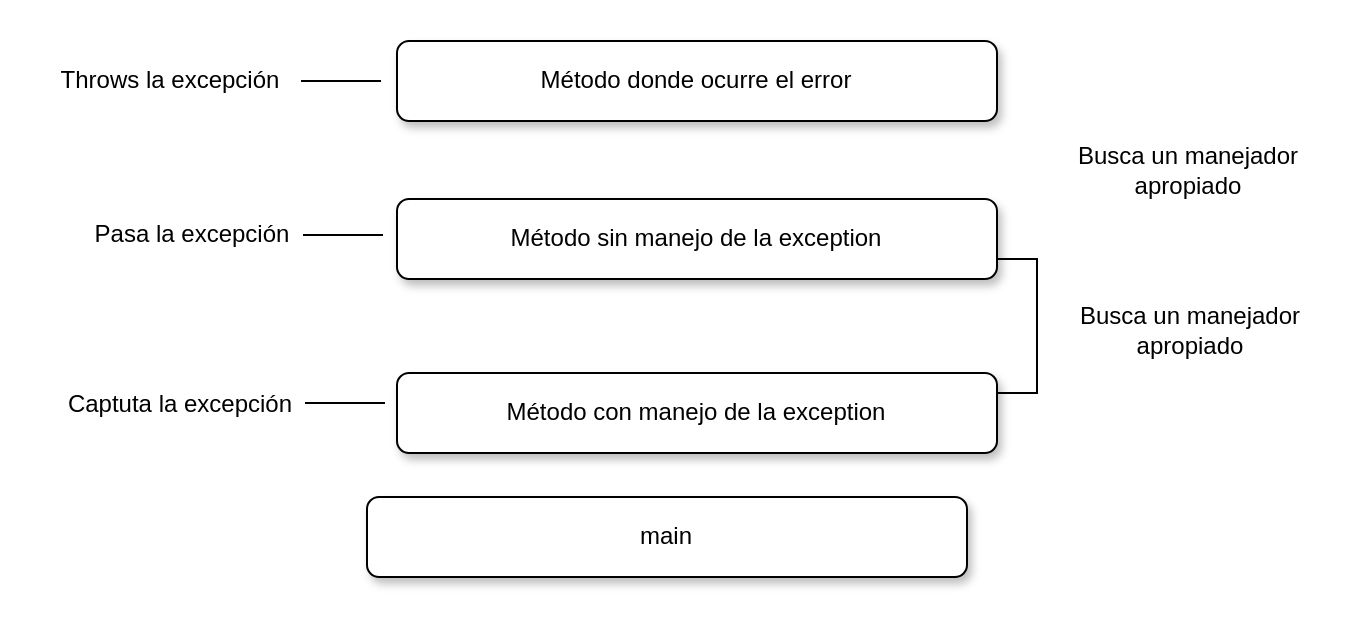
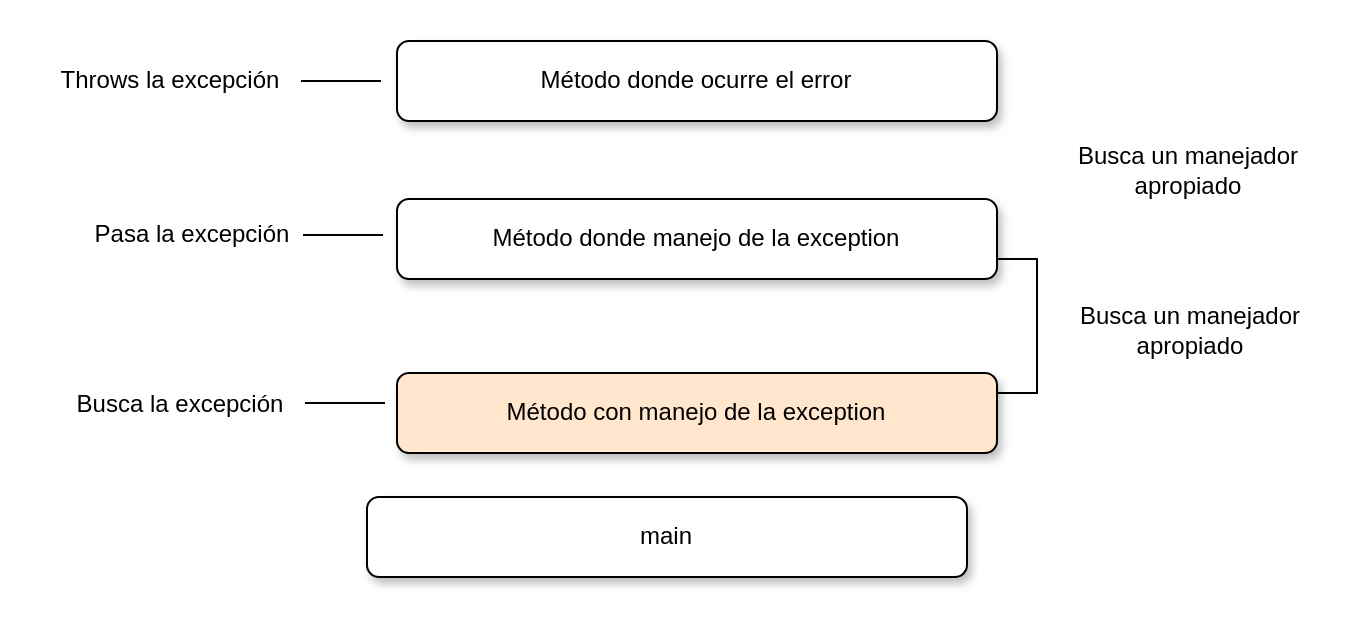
(697, 239) -> (697, 239)
(181, 405) -> (181, 405)
(697, 413) -> (697, 413)
